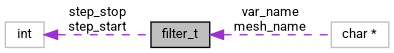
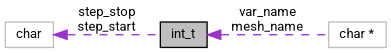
(25, 35) -> (29, 35)
(180, 35) -> (184, 35)
